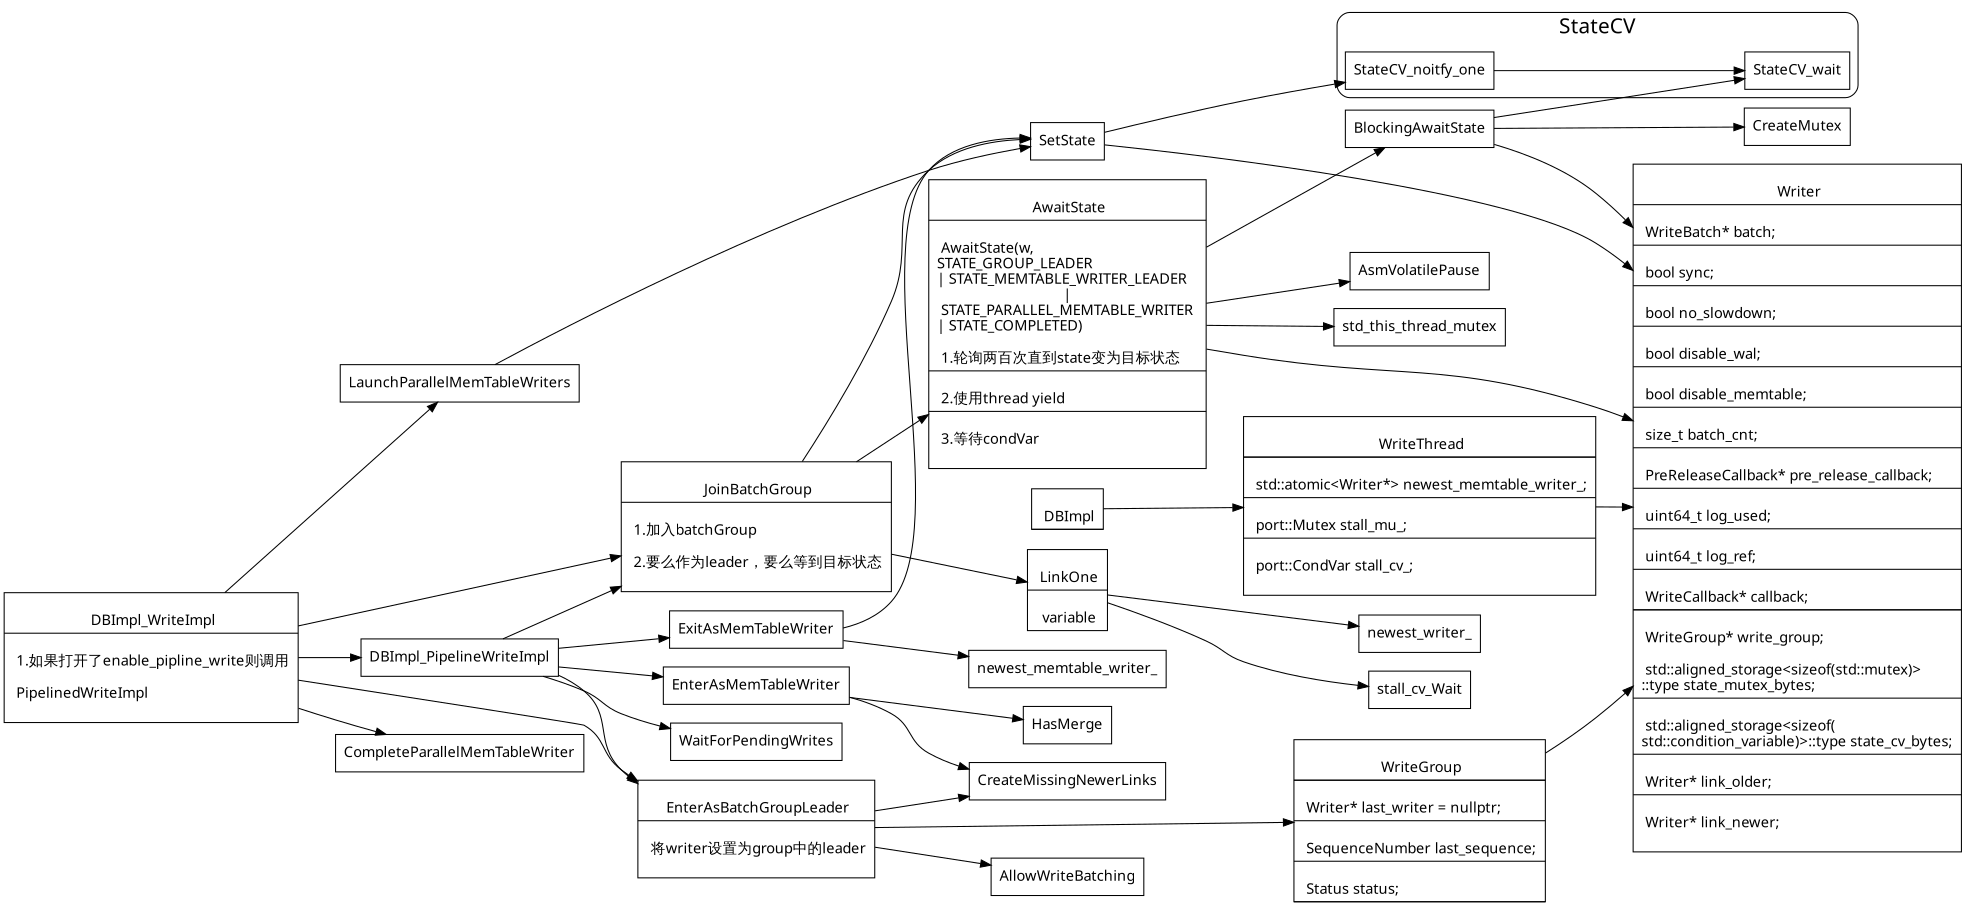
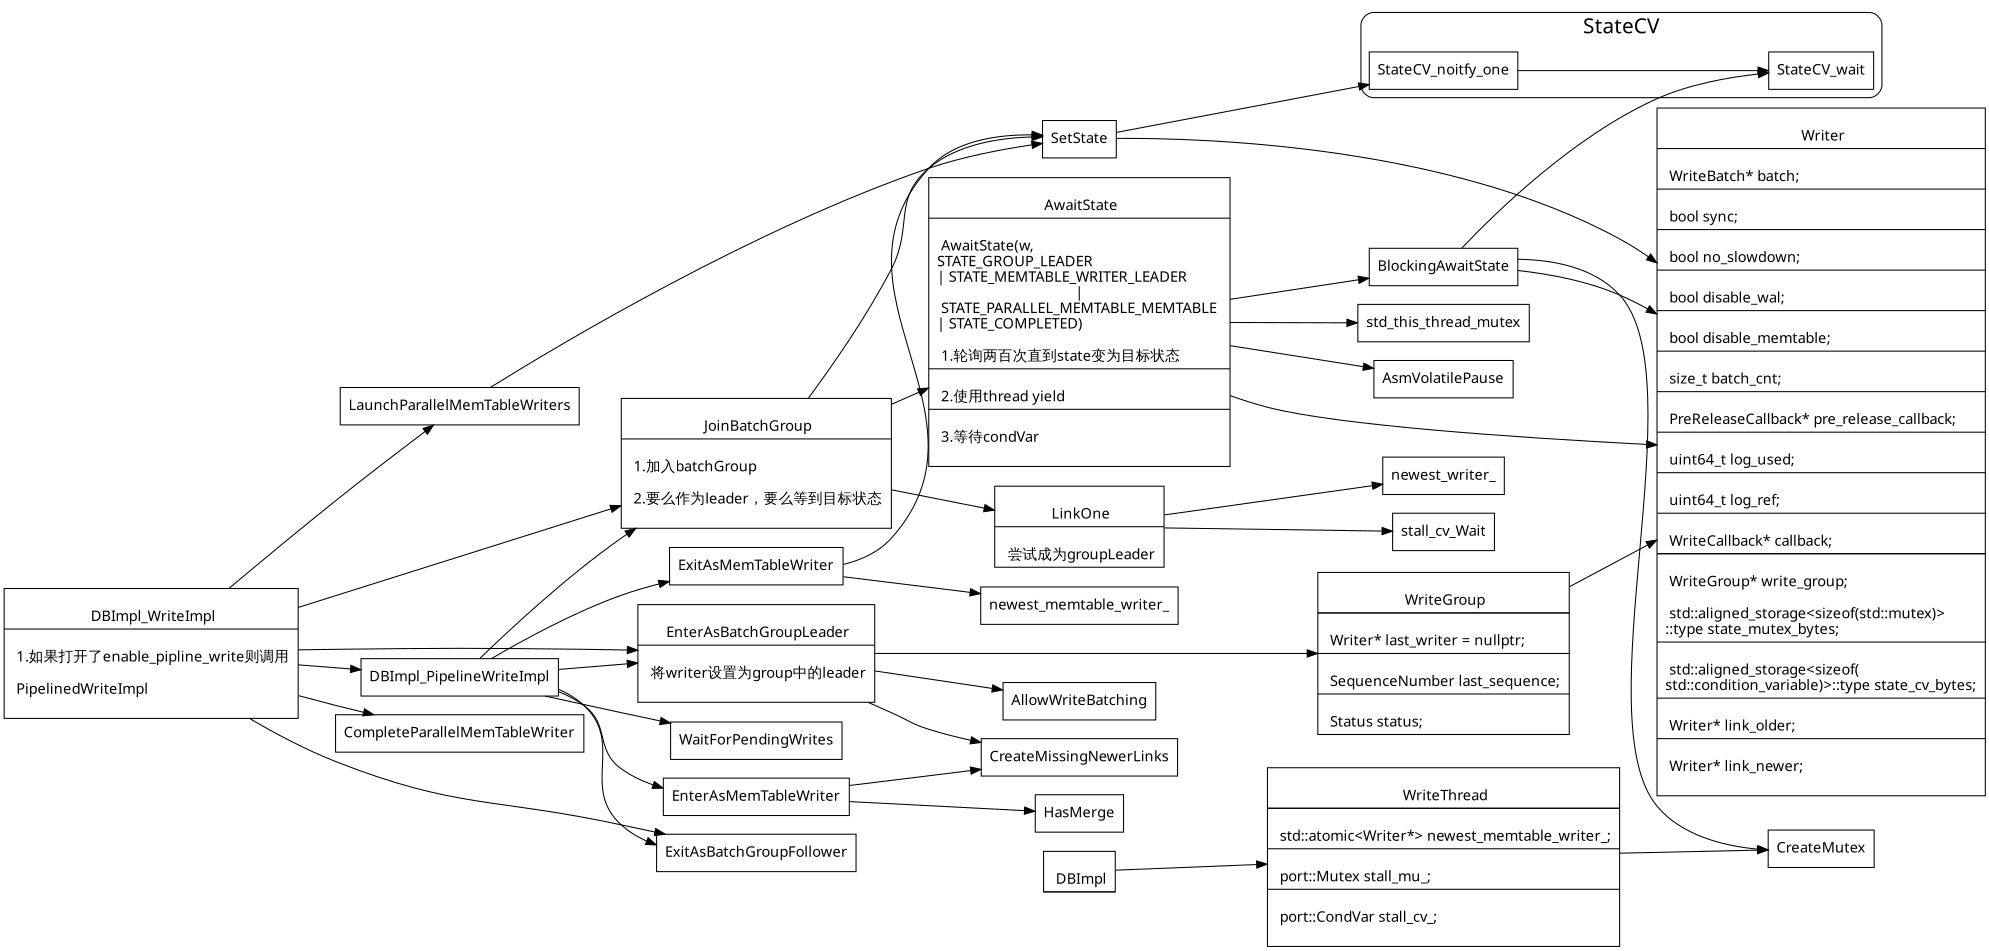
(1067, 311) -> (1079, 309)
(1609, 507) -> (1688, 852)
(1067, 618) -> (1079, 555)
none -> (756, 853)
